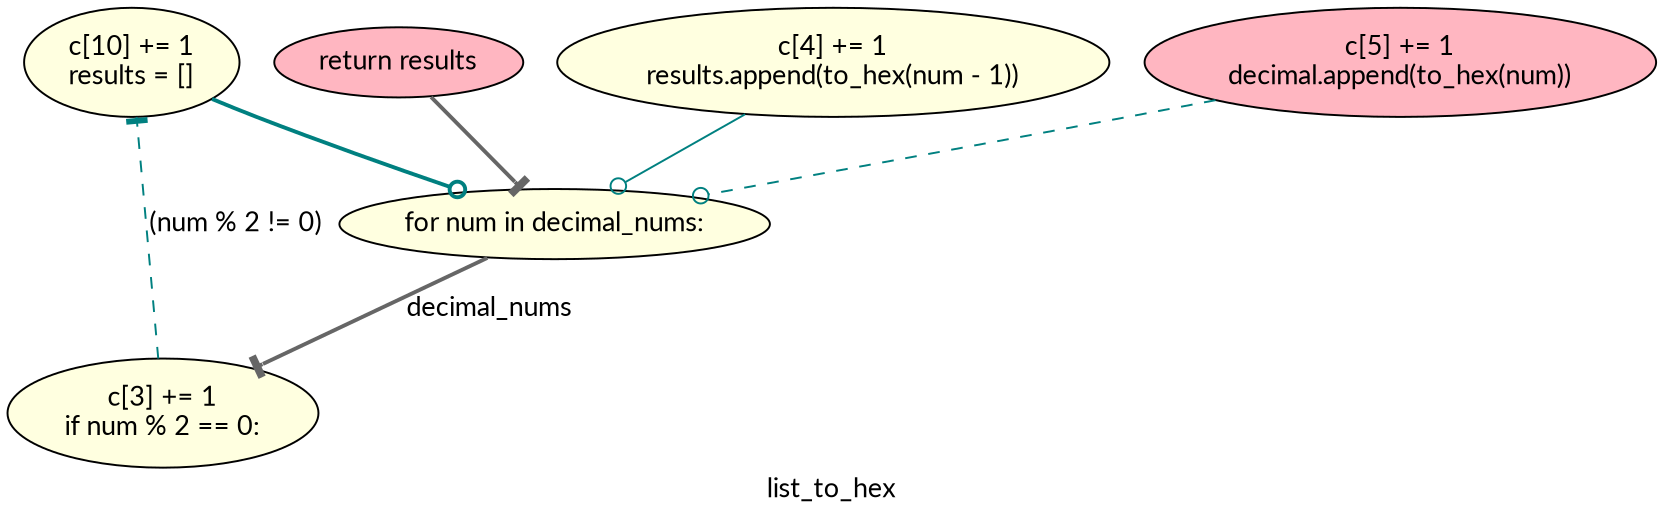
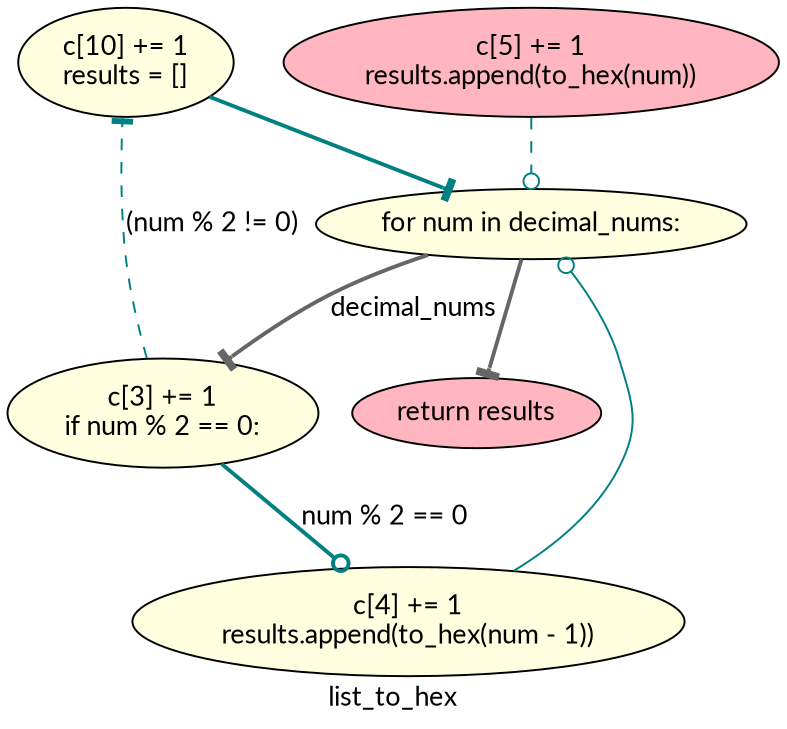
(1400, 62) -> (531, 62)
(473, 139) -> (506, 313)
(330, 145) -> (326, 142)
none -> (278, 511)
